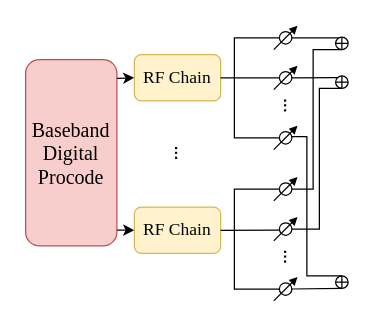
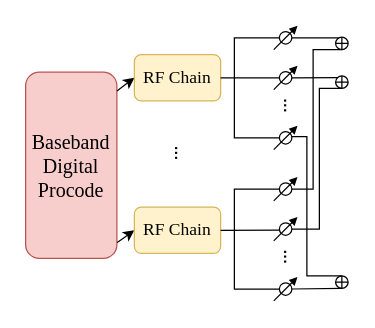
(71, 153) -> (71, 165)
